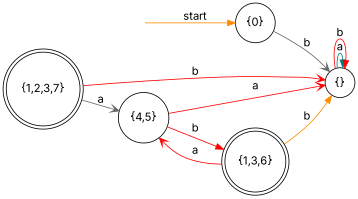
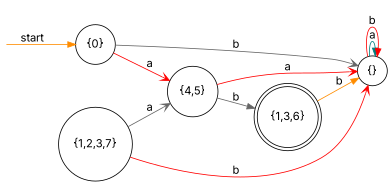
(43, 89) -> (95, 144)
(192, 137) -> (232, 102)
(191, 160) -> (138, 65)
